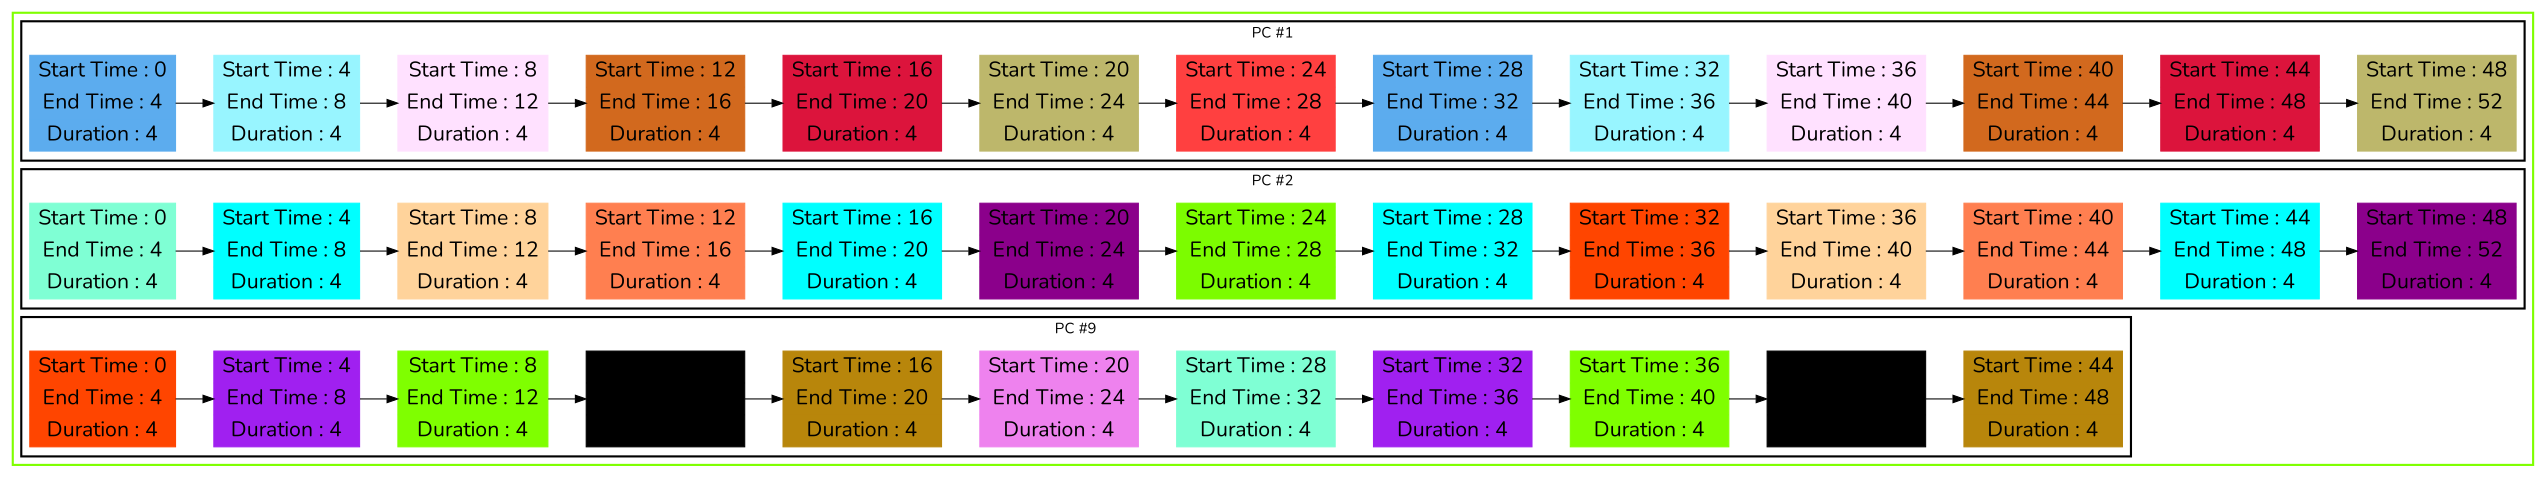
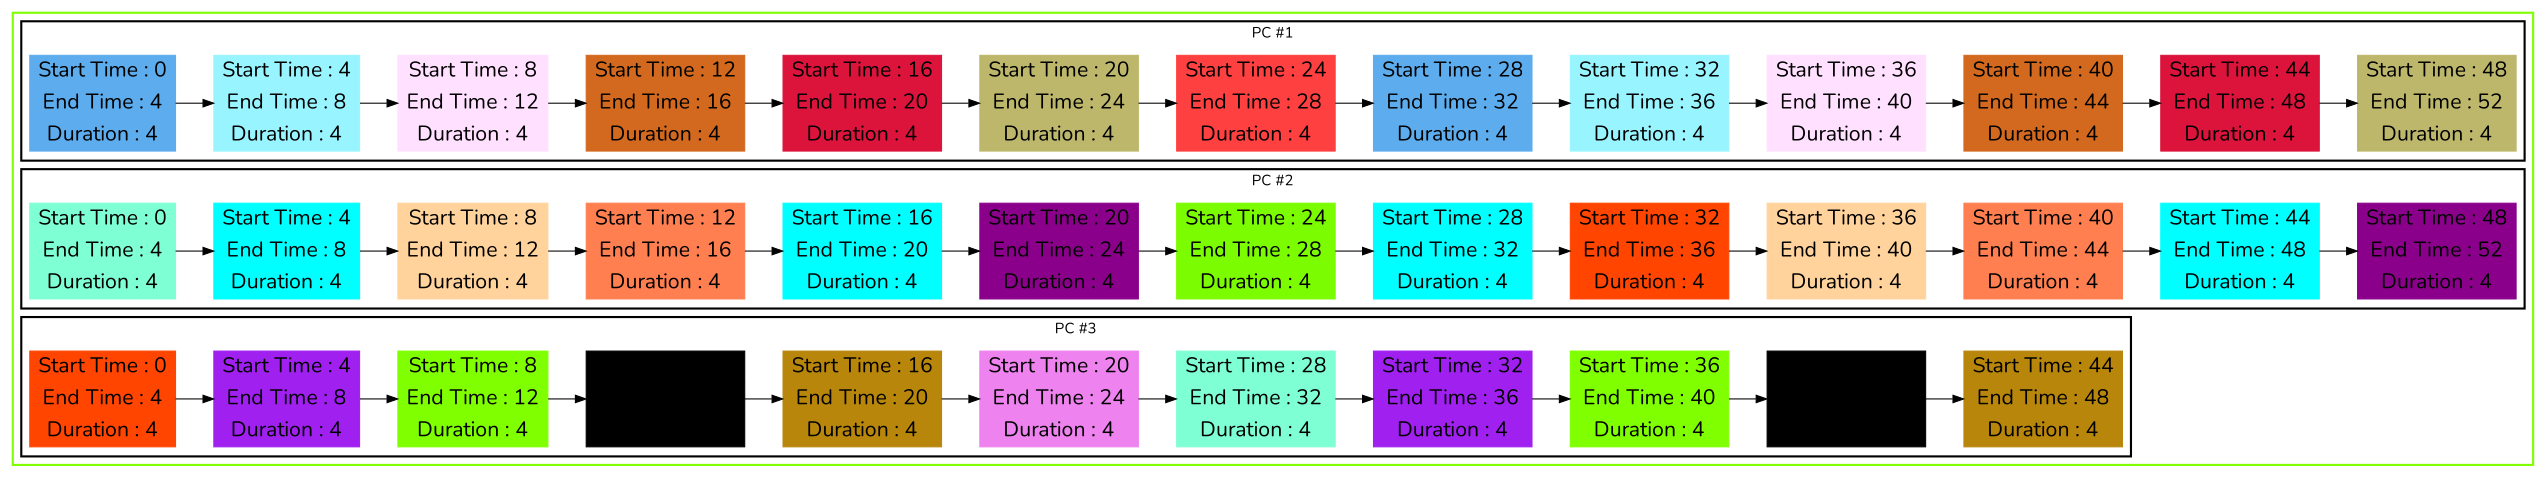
(1076, 329) -> (1076, 329)
